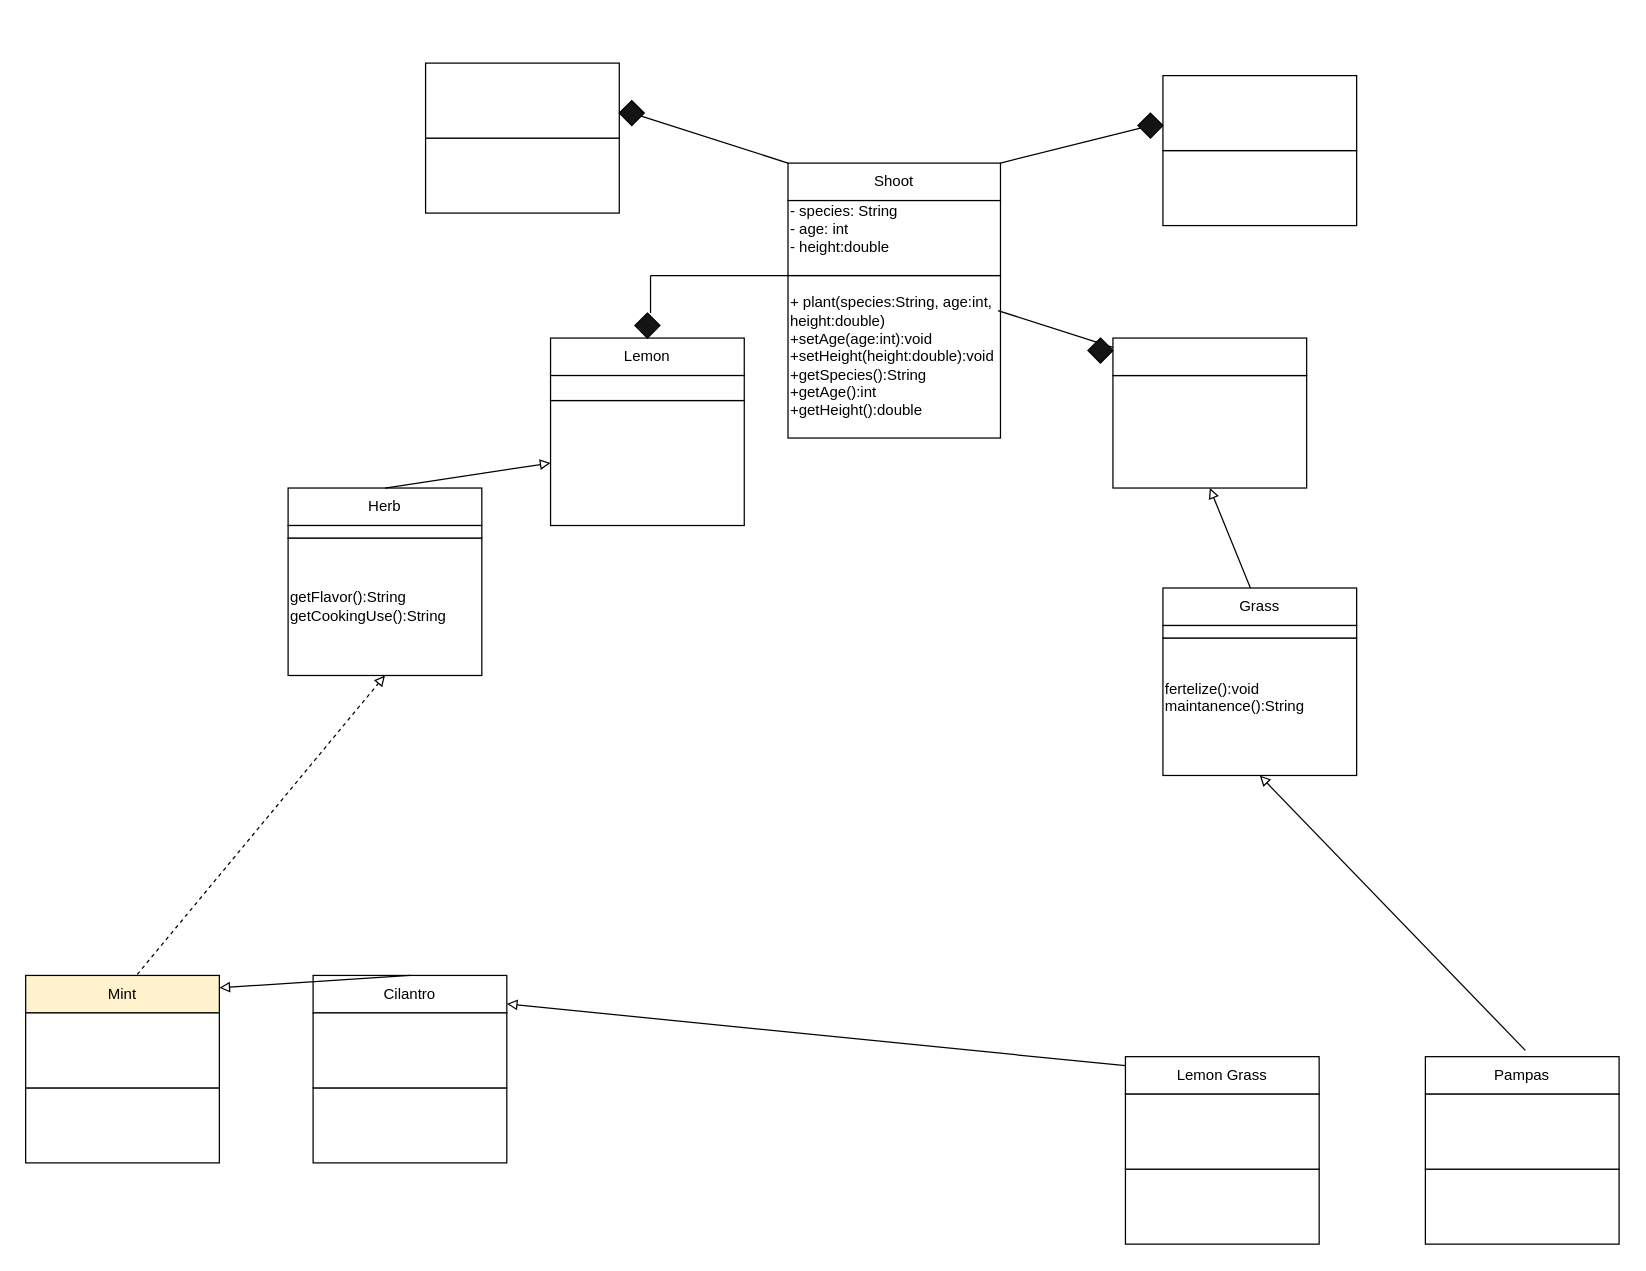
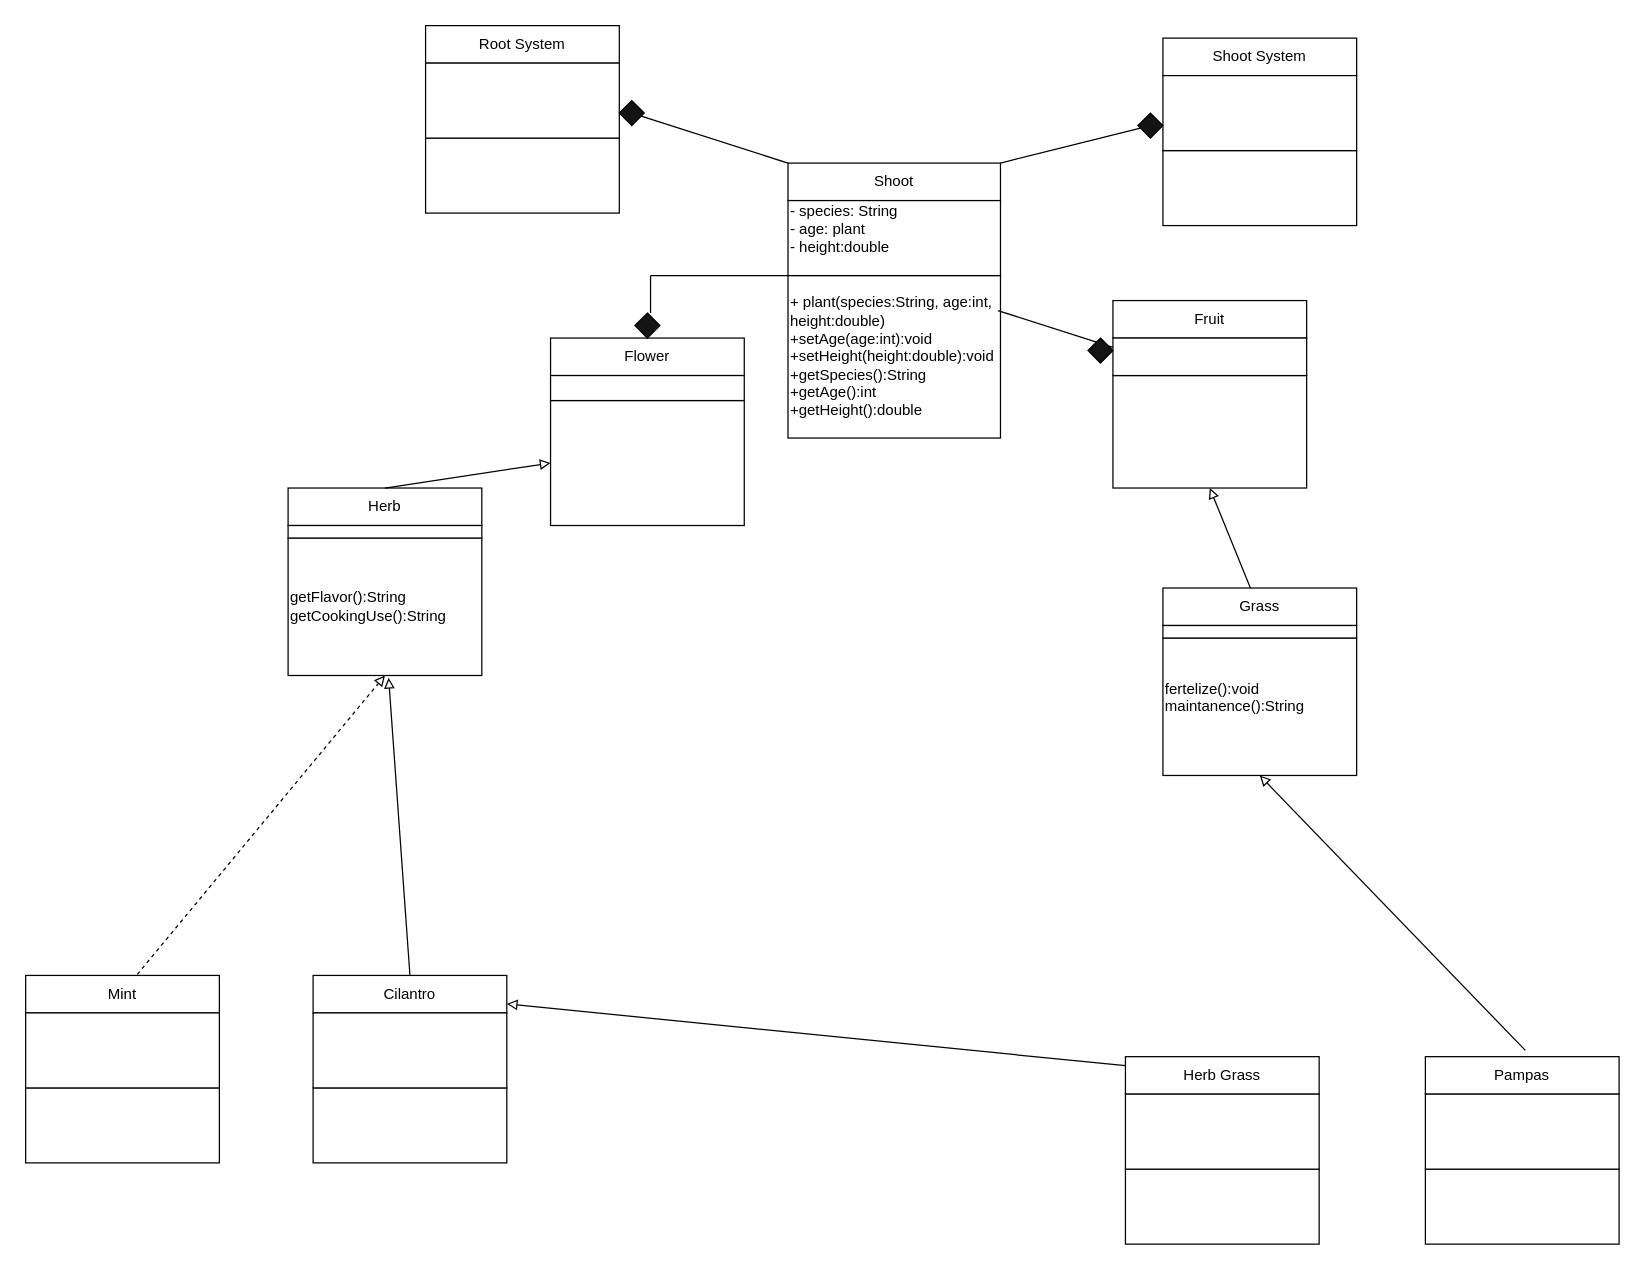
none -> (523, 44)
none -> (1260, 57)
(852, 238) -> (852, 238)
none -> (1210, 319)
(648, 357) -> (648, 357)
(317, 982) -> (400, 832)
(123, 994) -> (123, 994)
(1223, 1076) -> (1223, 1076)
